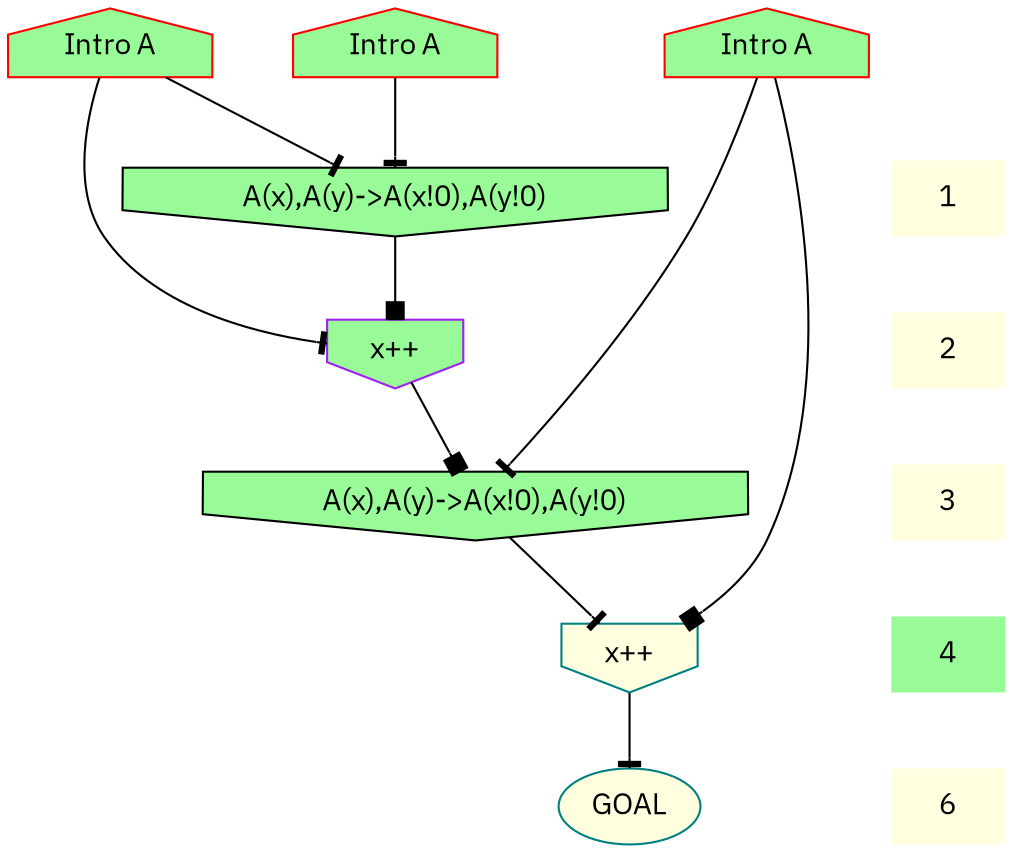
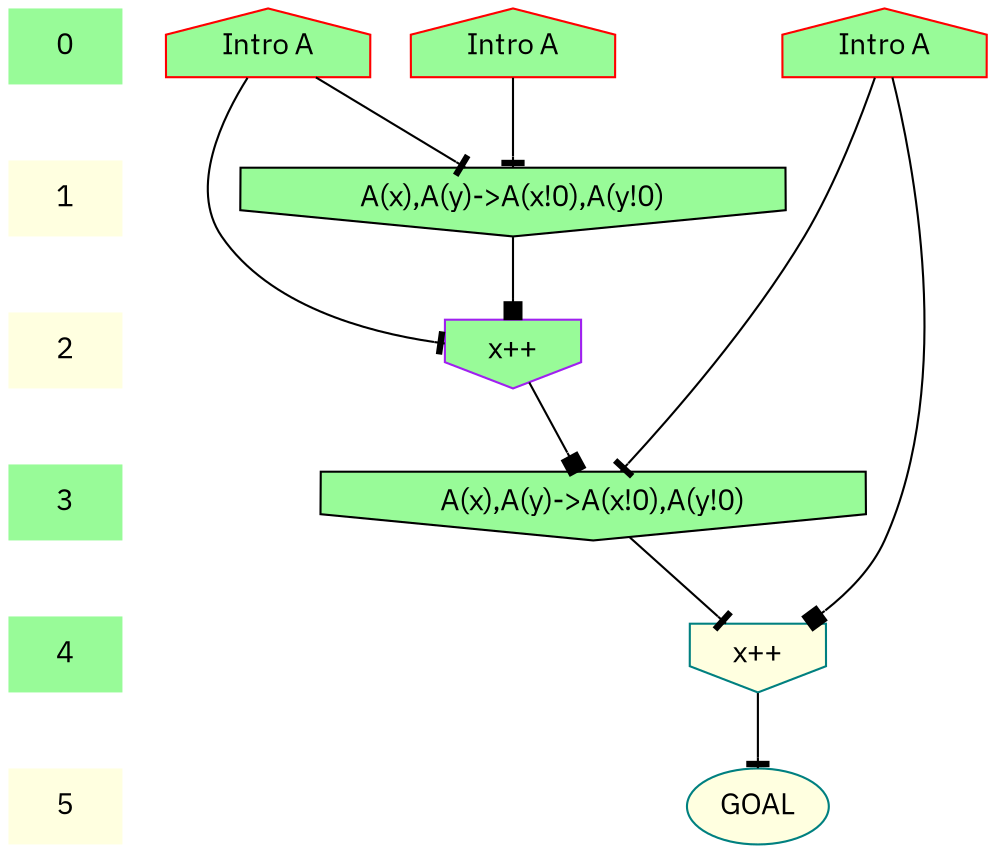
none -> (65, 46)
(948, 502) -> (65, 502)
(948, 806) -> (65, 806)
